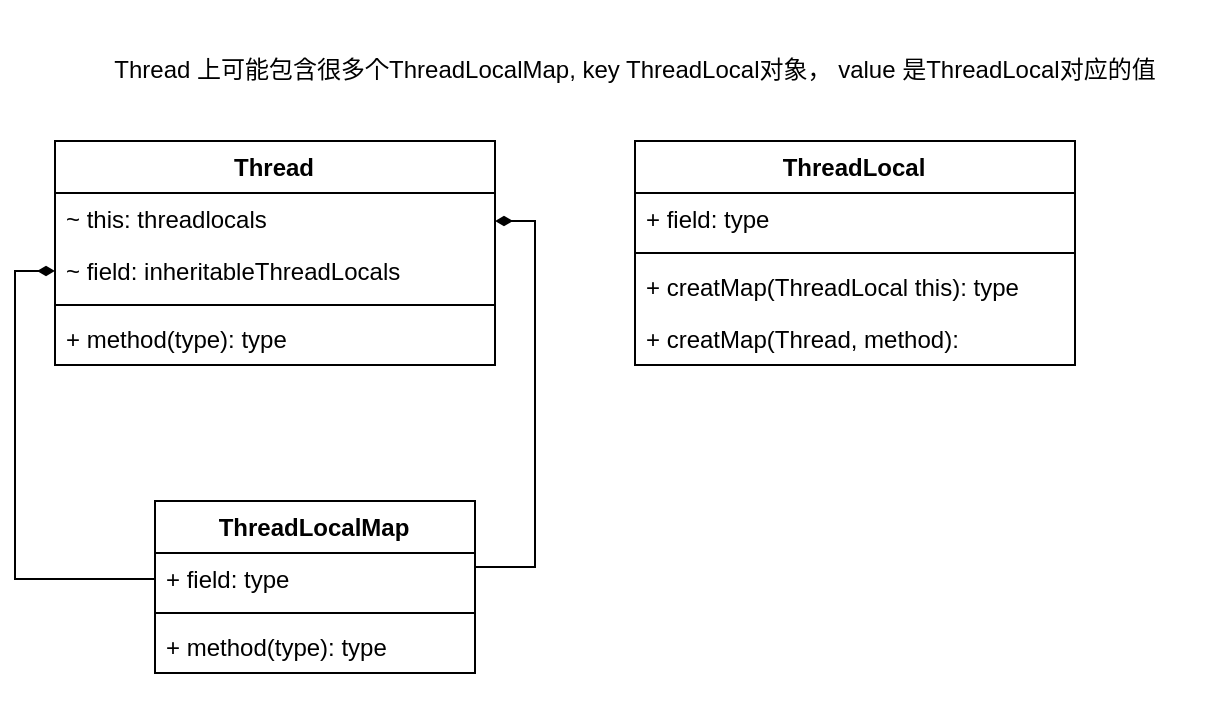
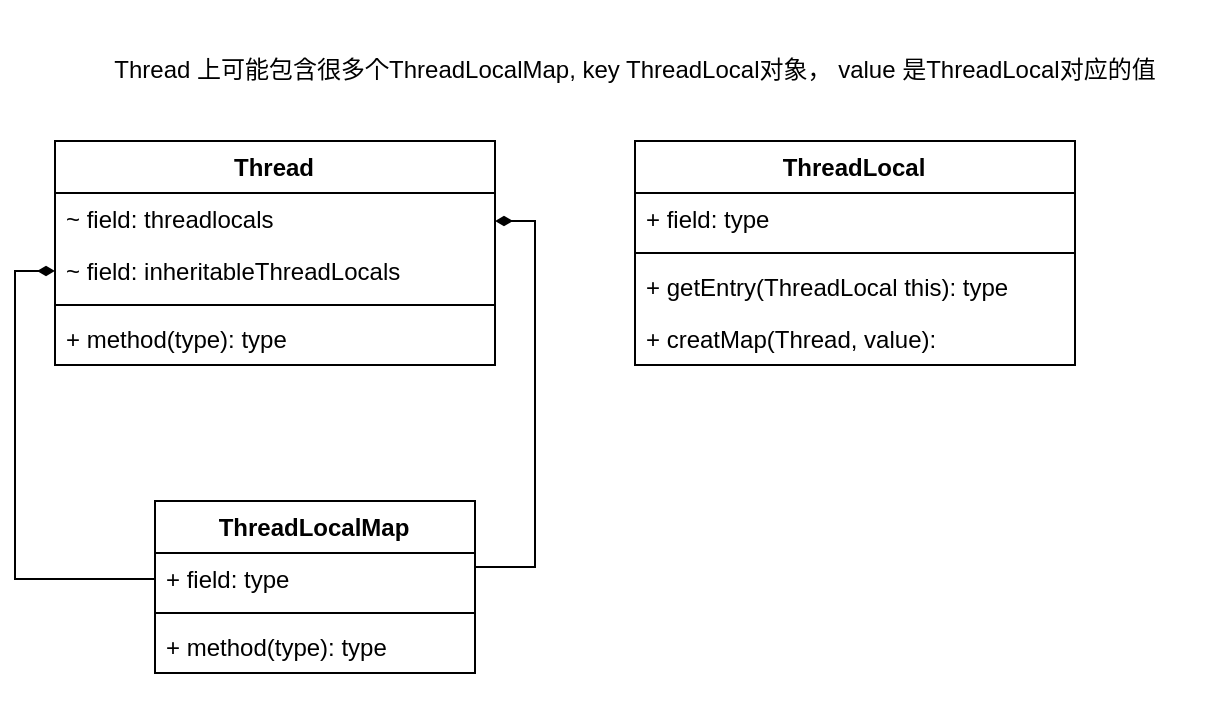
(182, 220) -> (185, 220)
(856, 288) -> (856, 288)
(815, 340) -> (805, 340)
